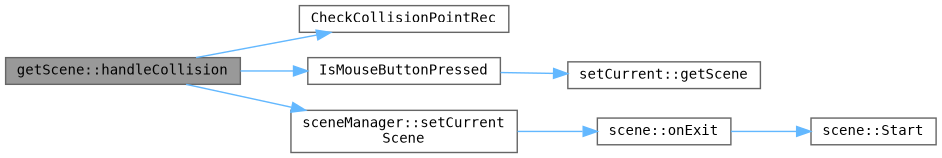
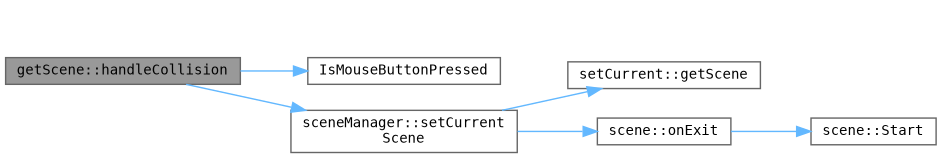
(404, 19) -> none
(527, 73) -> (545, 101)
